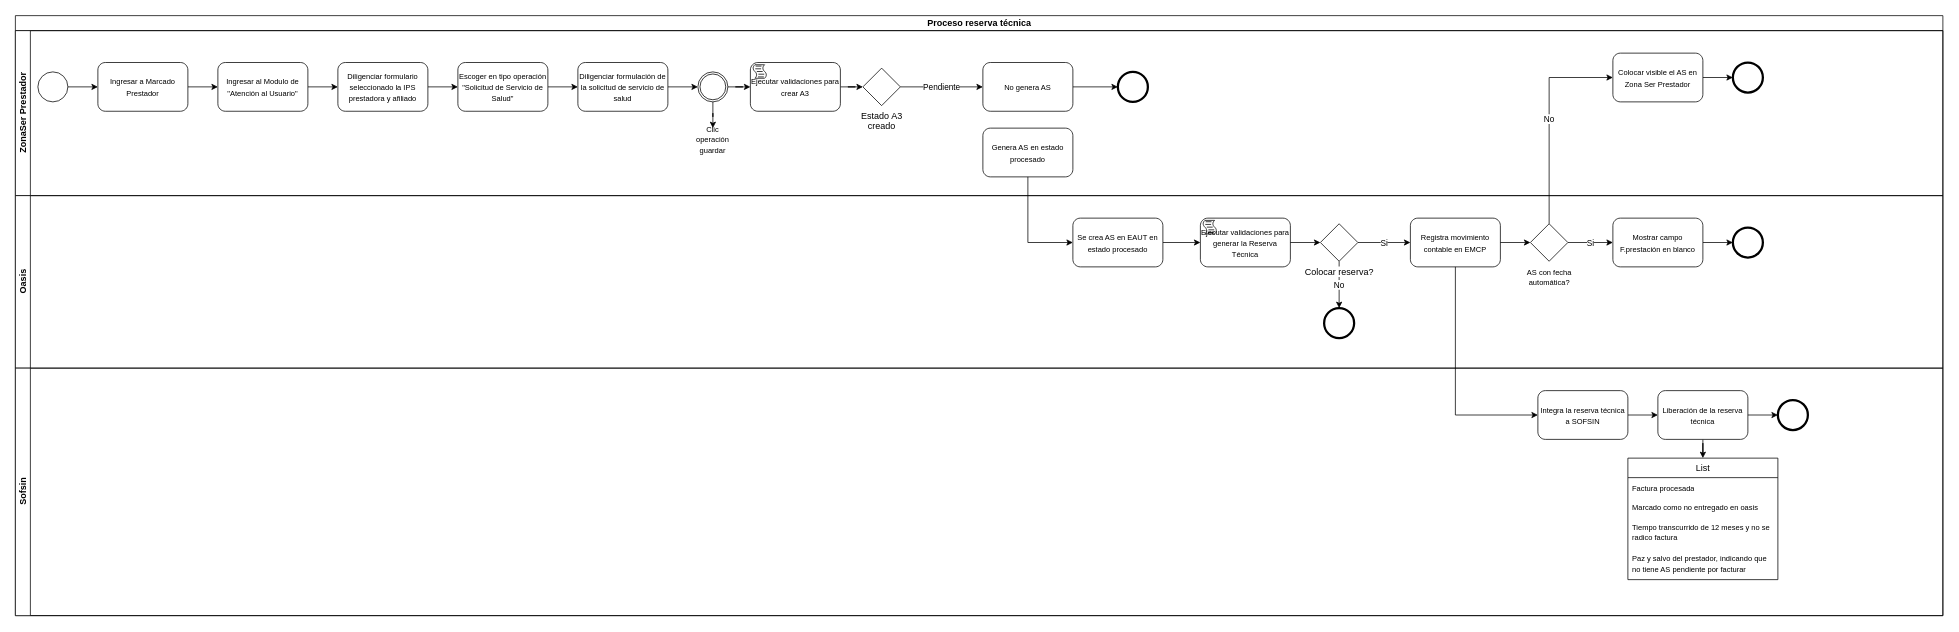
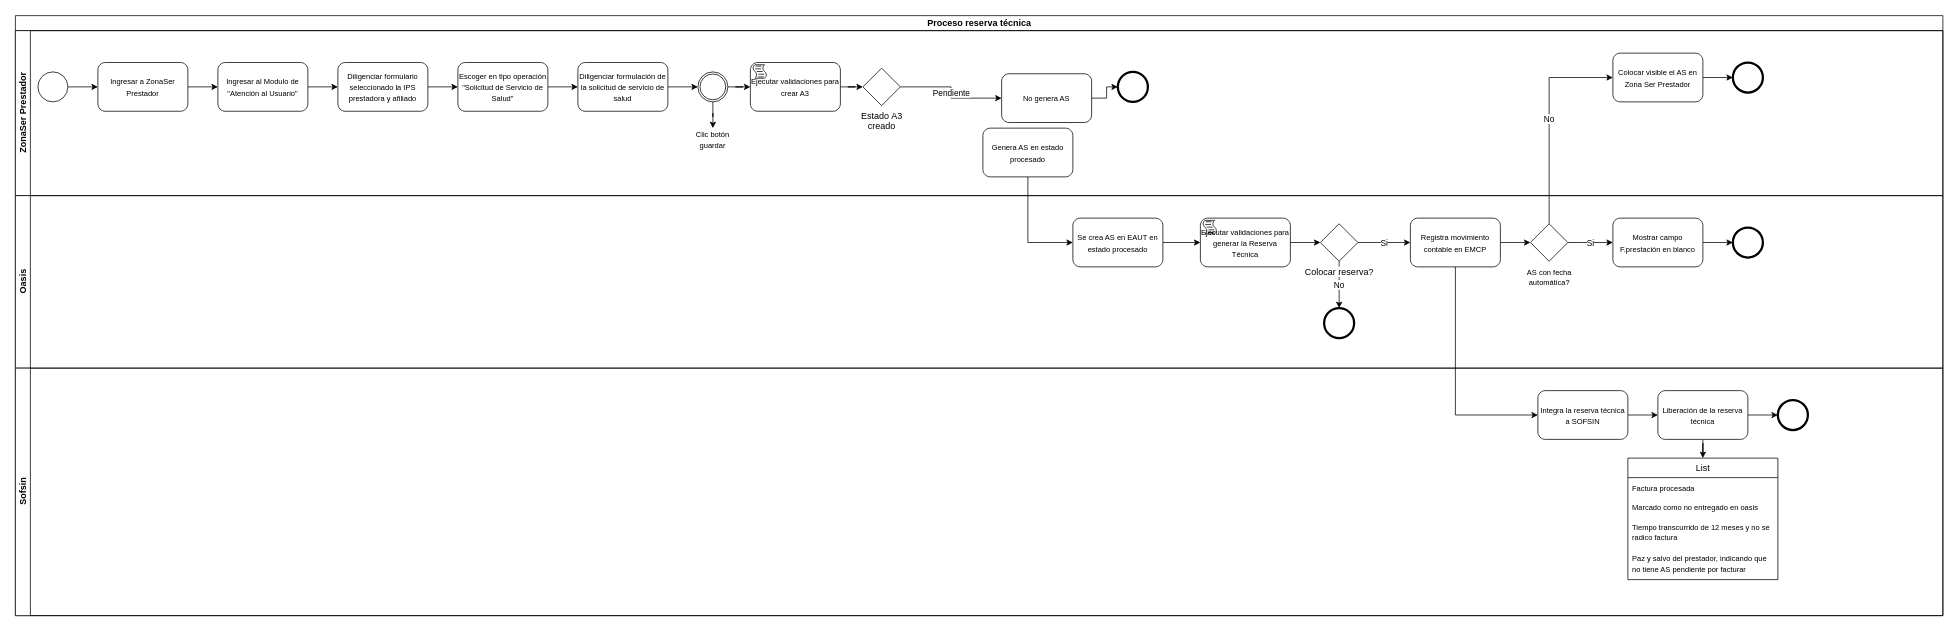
(143, 87) -> (143, 87)
(1028, 87) -> (1047, 98)
(713, 139) -> (713, 139)
